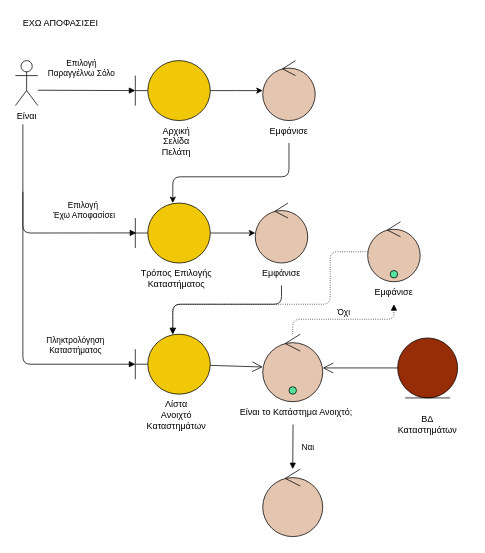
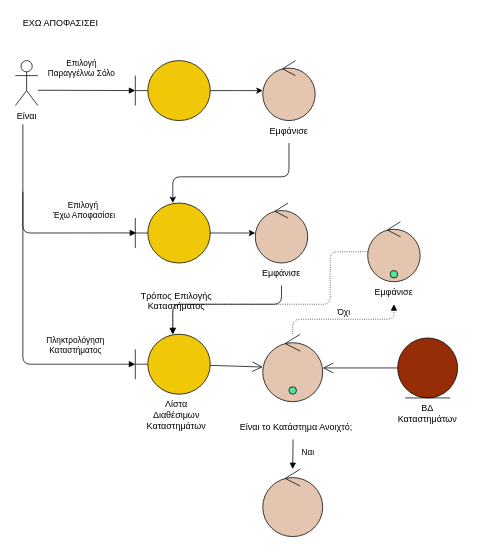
(177, 143) -> none
(177, 276) -> (177, 299)
(297, 413) -> (297, 428)
(177, 416) -> (177, 416)
(428, 424) -> (428, 413)
